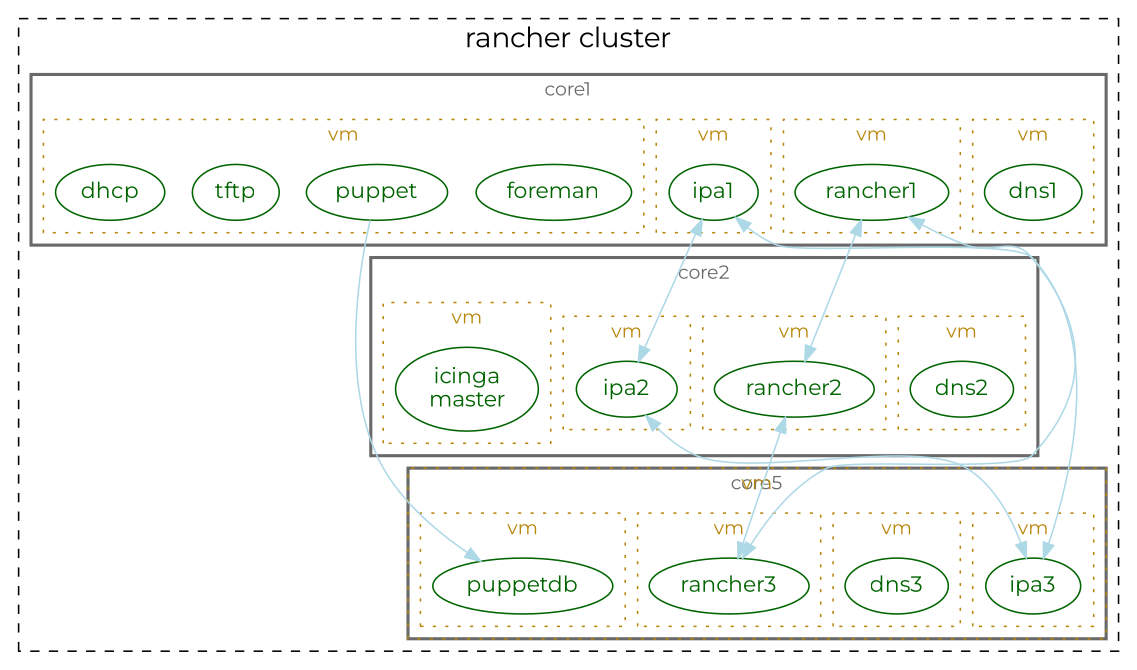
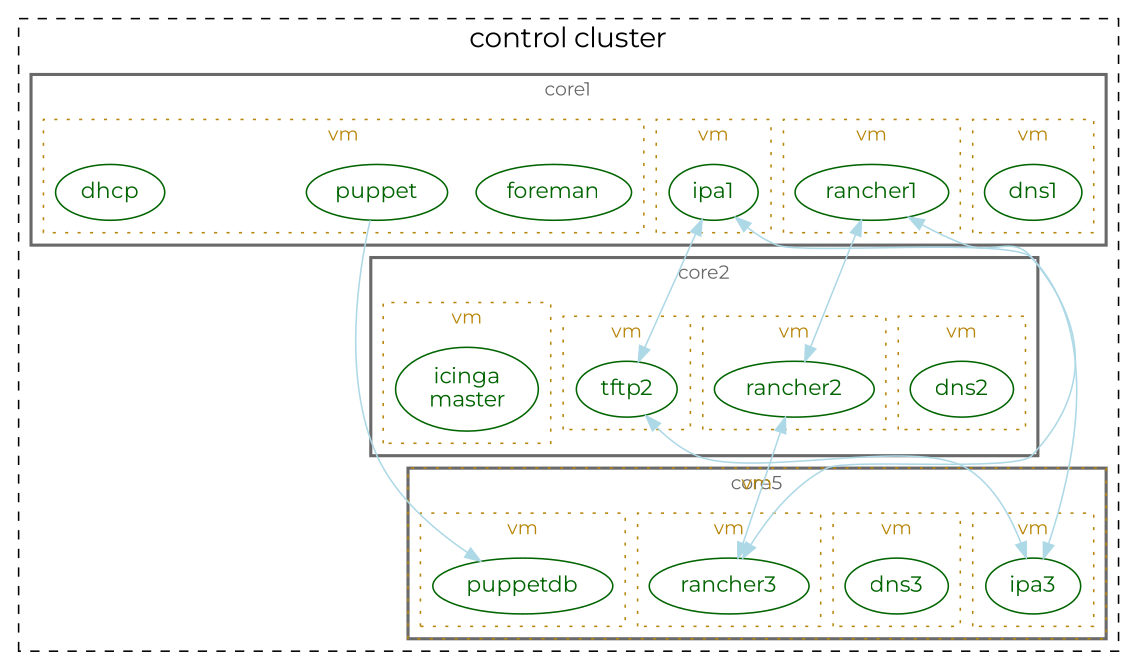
(569, 40) -> (569, 40)
(236, 192) -> none
(627, 389) -> (627, 389)
